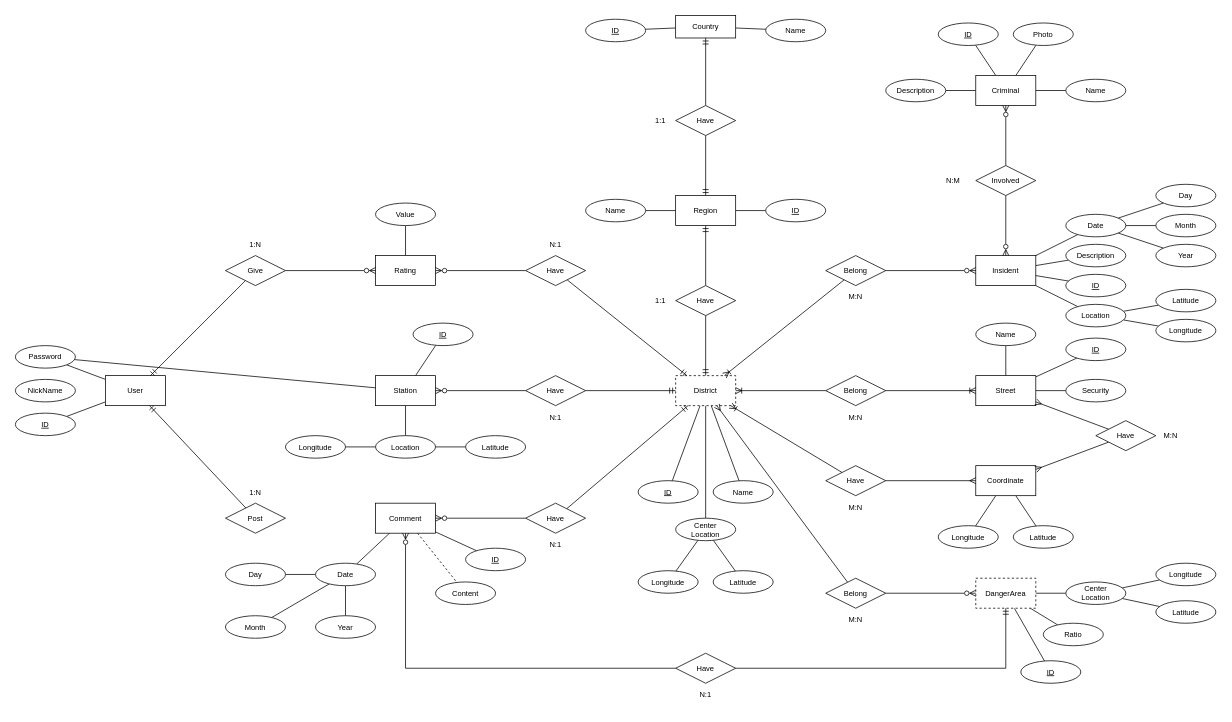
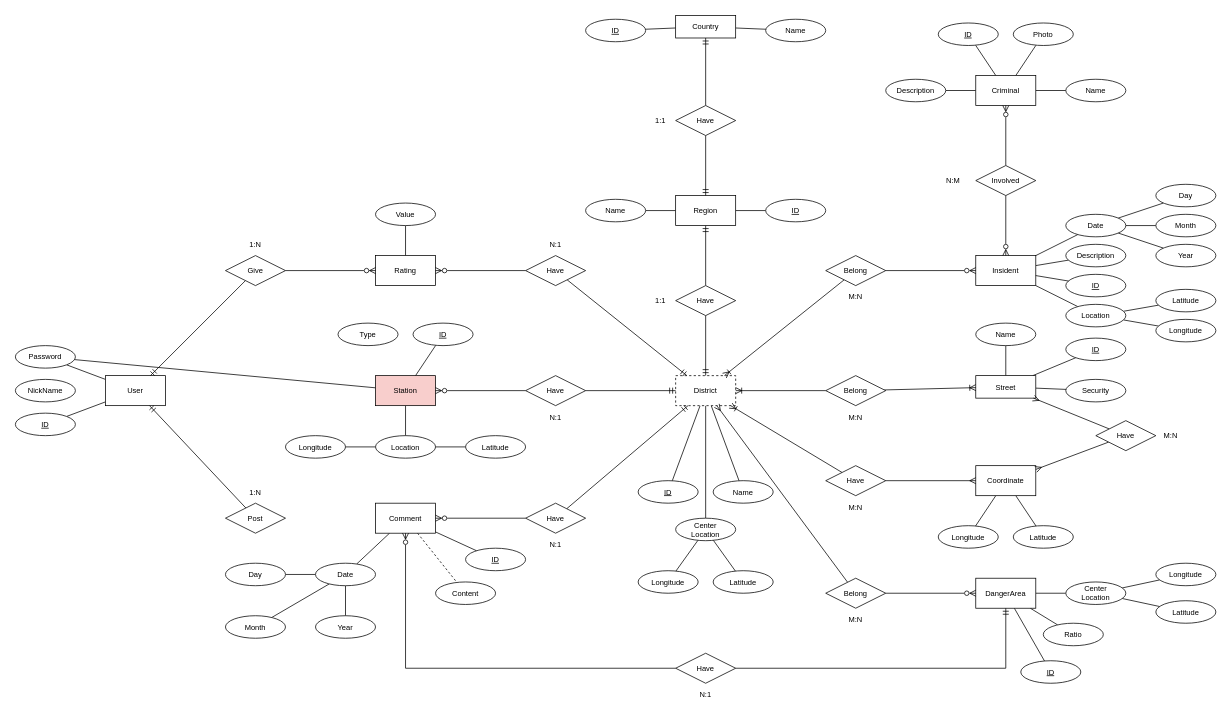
none -> (368, 334)
(405, 390) -> (405, 390)
(1005, 390) -> (1005, 387)
(1005, 593) -> (1005, 593)
